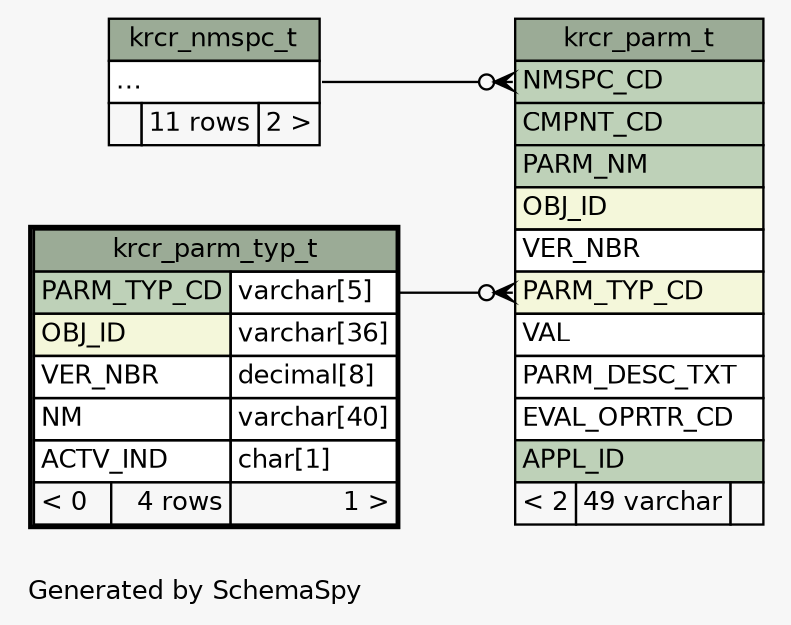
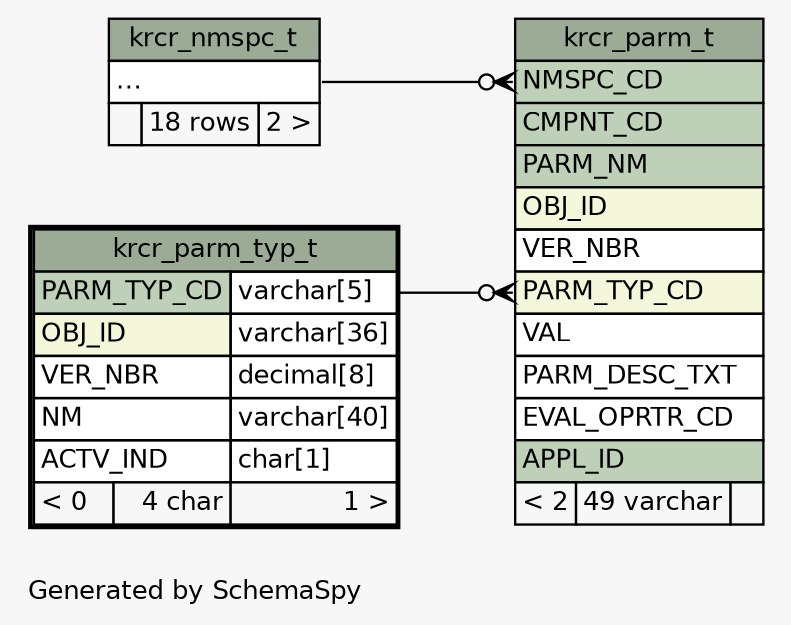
(200, 123) -> (200, 123)
(180, 502) -> (183, 502)
